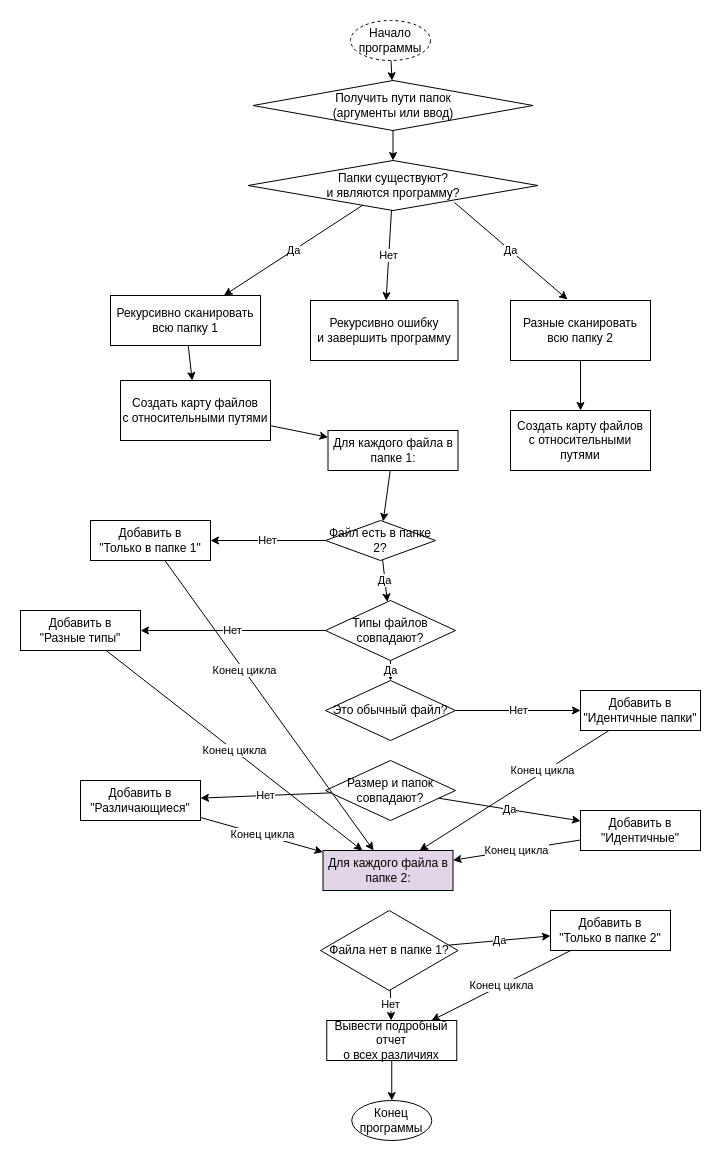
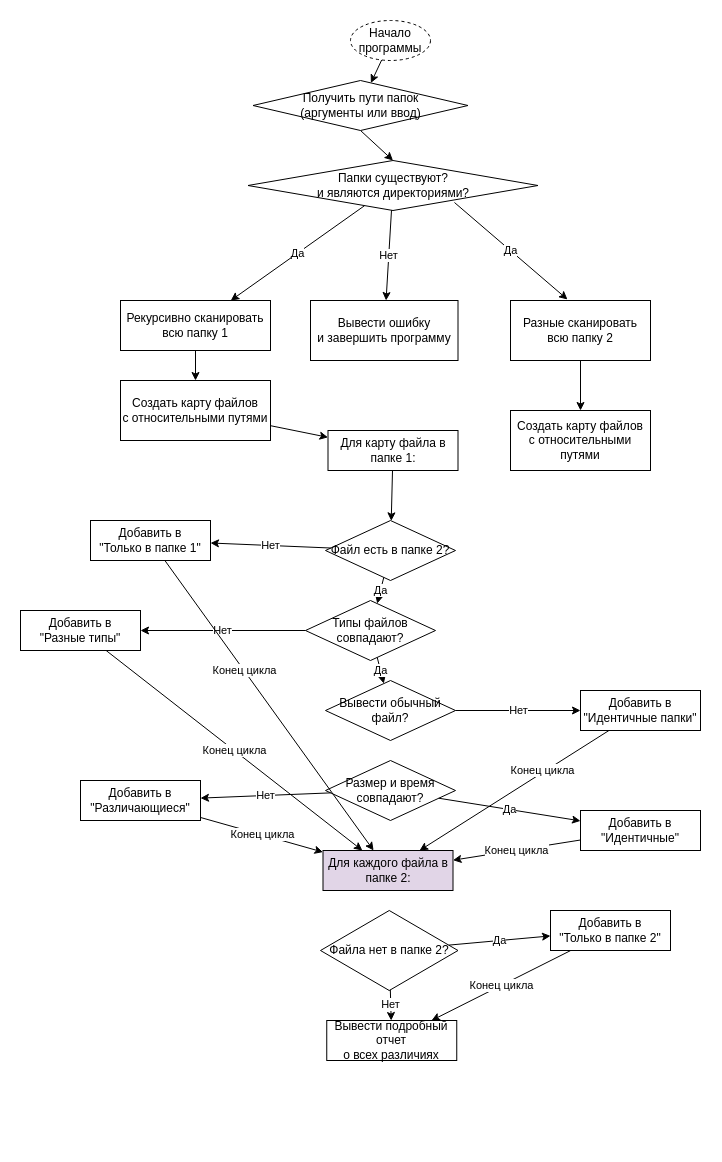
(393, 106) -> (361, 106)
(394, 186) -> (394, 186)
(186, 321) -> (196, 326)
(385, 331) -> (385, 331)
(394, 451) -> (394, 451)
(381, 541) -> (391, 551)
(391, 631) -> (371, 631)
(391, 711) -> (391, 711)
(391, 791) -> (391, 791)
(390, 951) -> (390, 951)
(392, 1077) -> none
(392, 1121) -> none
